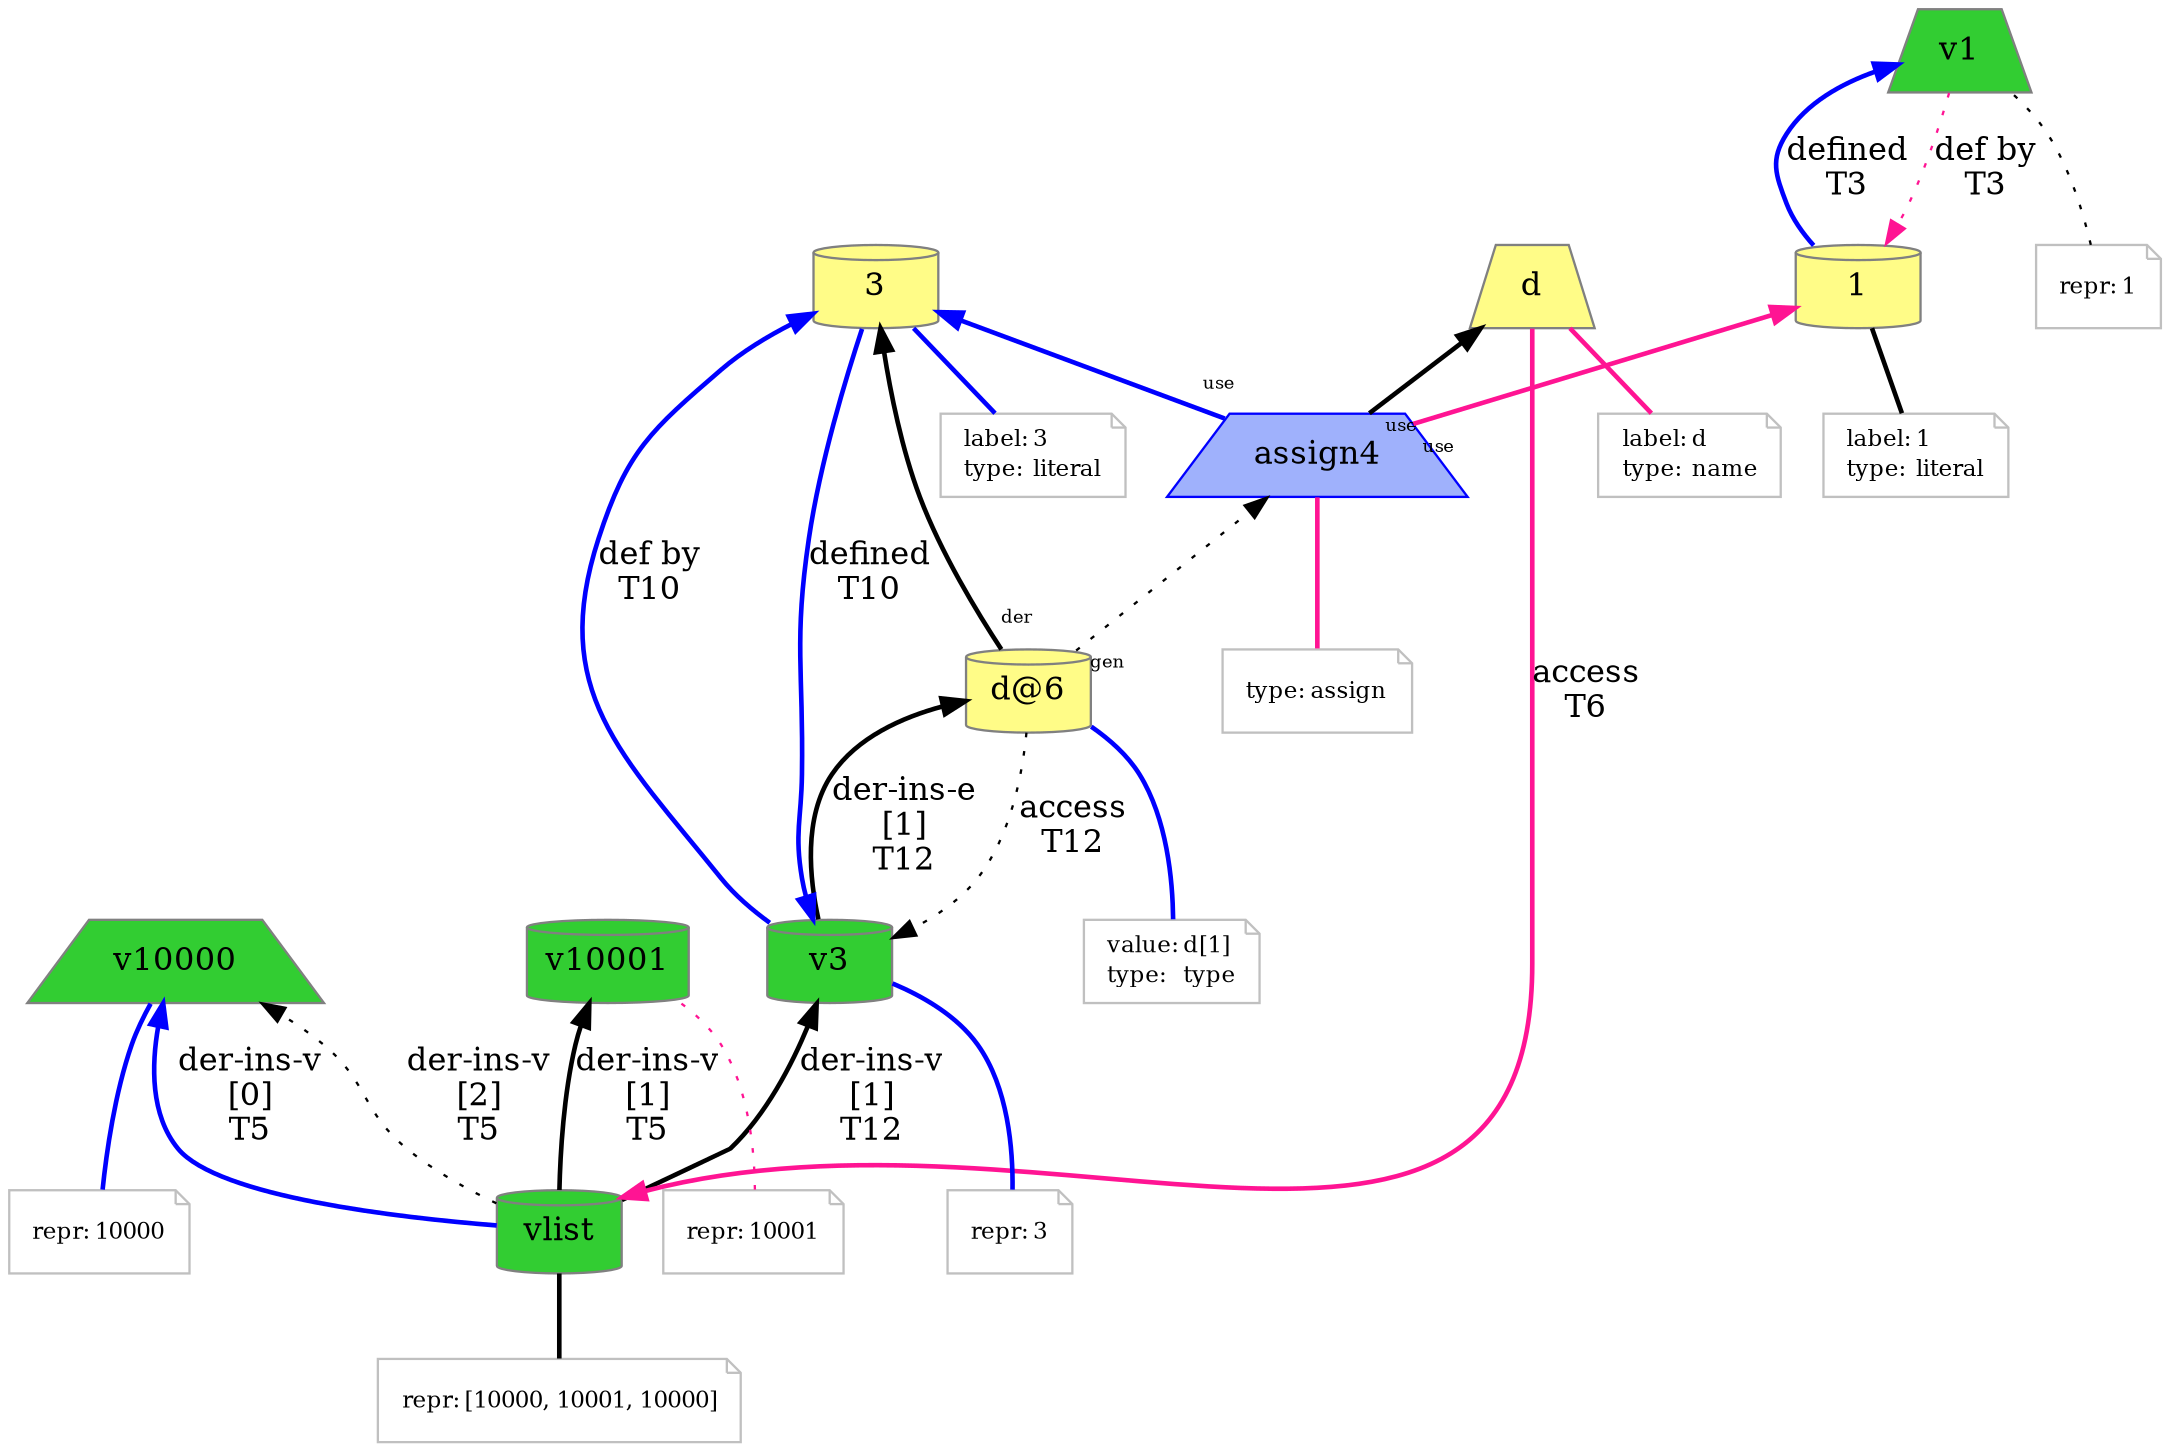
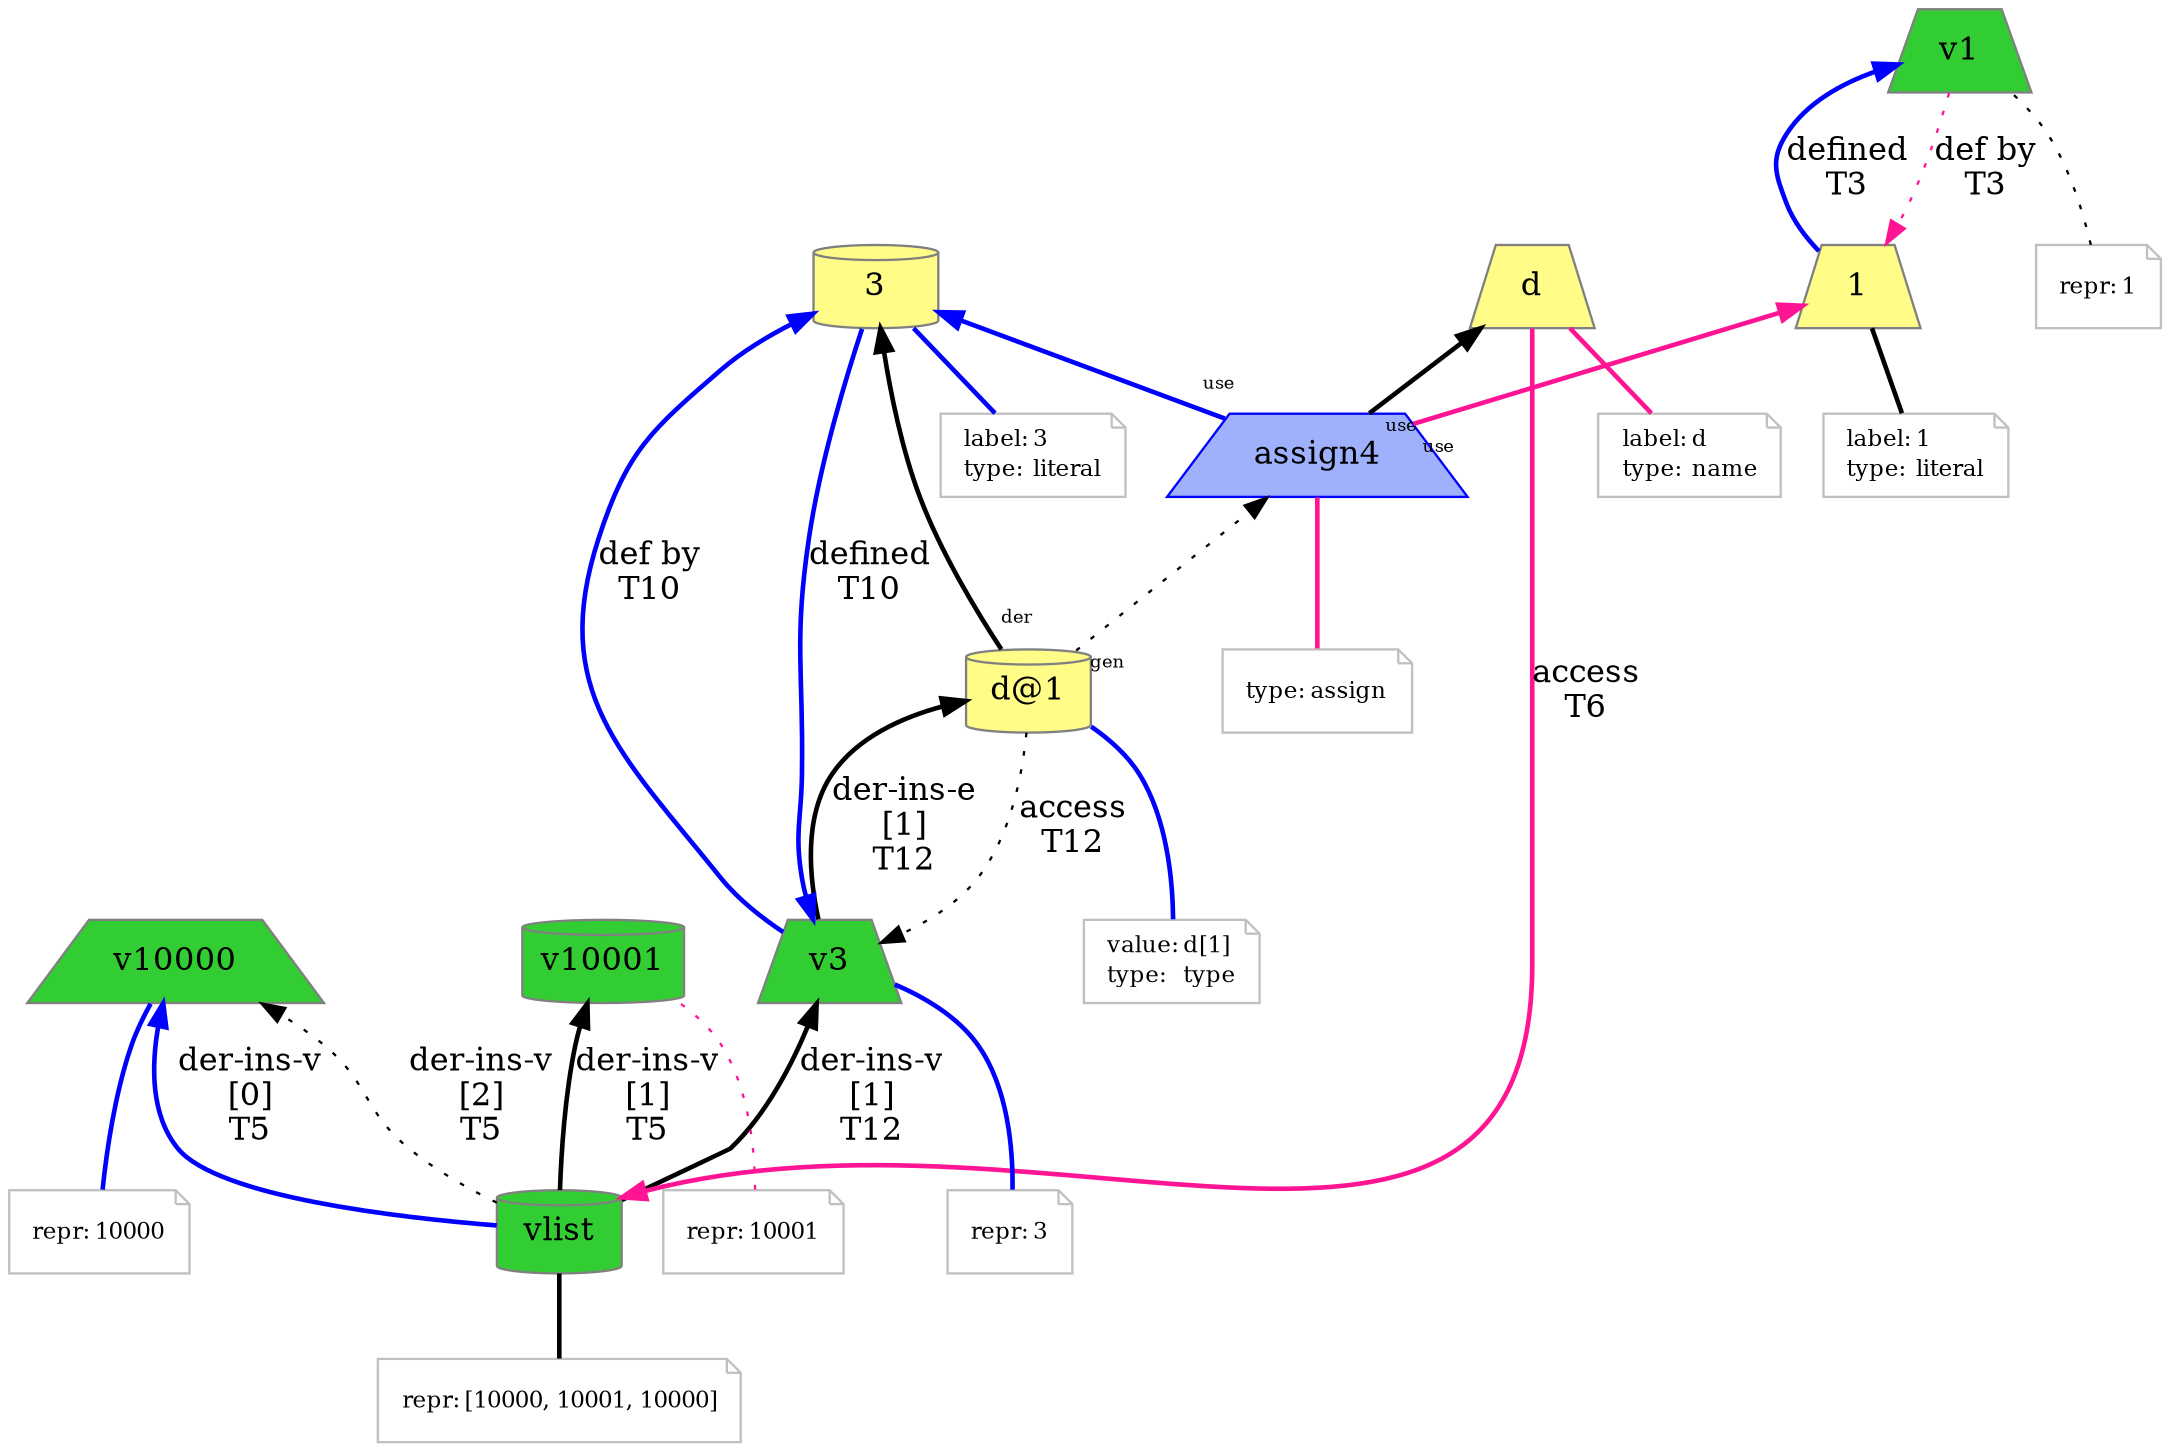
(1858, 287) -> (1858, 287)
(1028, 691) -> (1028, 691)
(830, 961) -> (830, 961)
